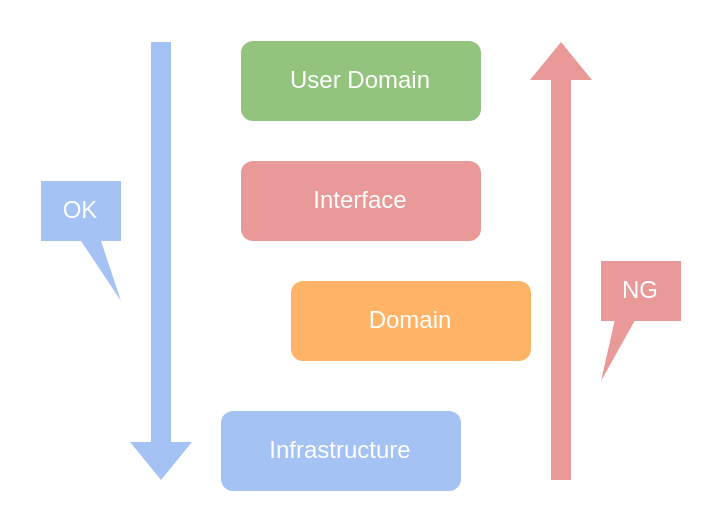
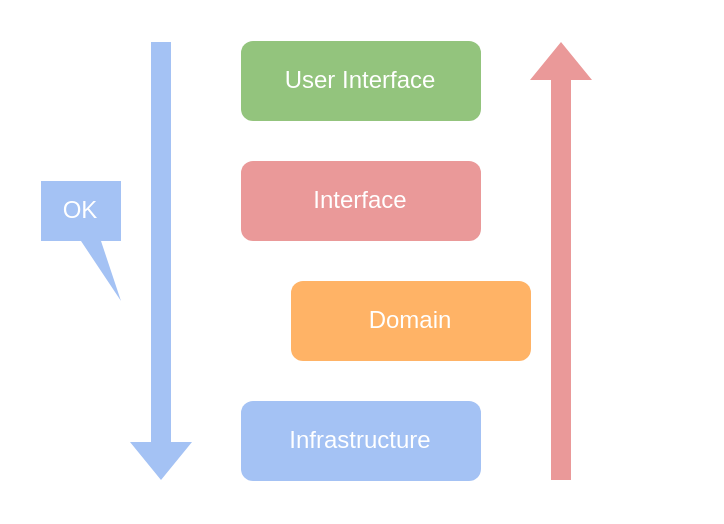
(361, 81) -> (361, 81)
(641, 321) -> none
(341, 451) -> (361, 441)
